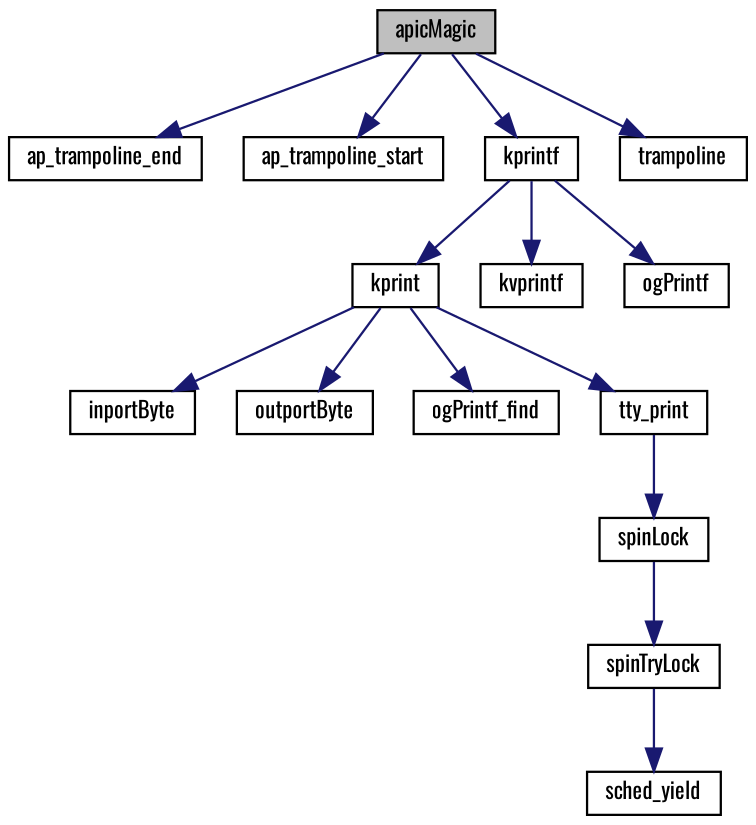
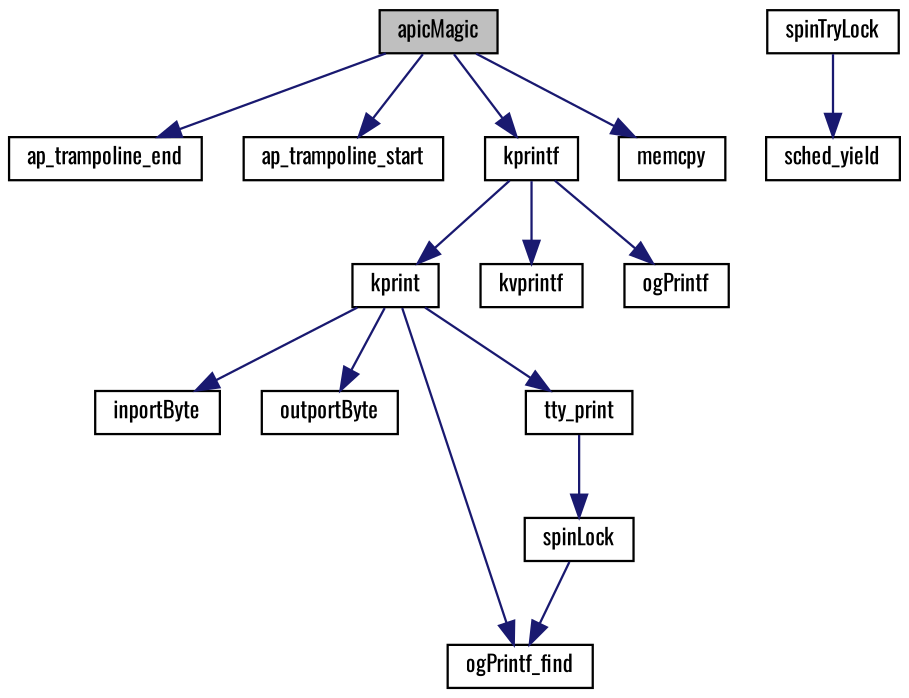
(683, 159) -> (672, 159)
(654, 592) -> (555, 593)
